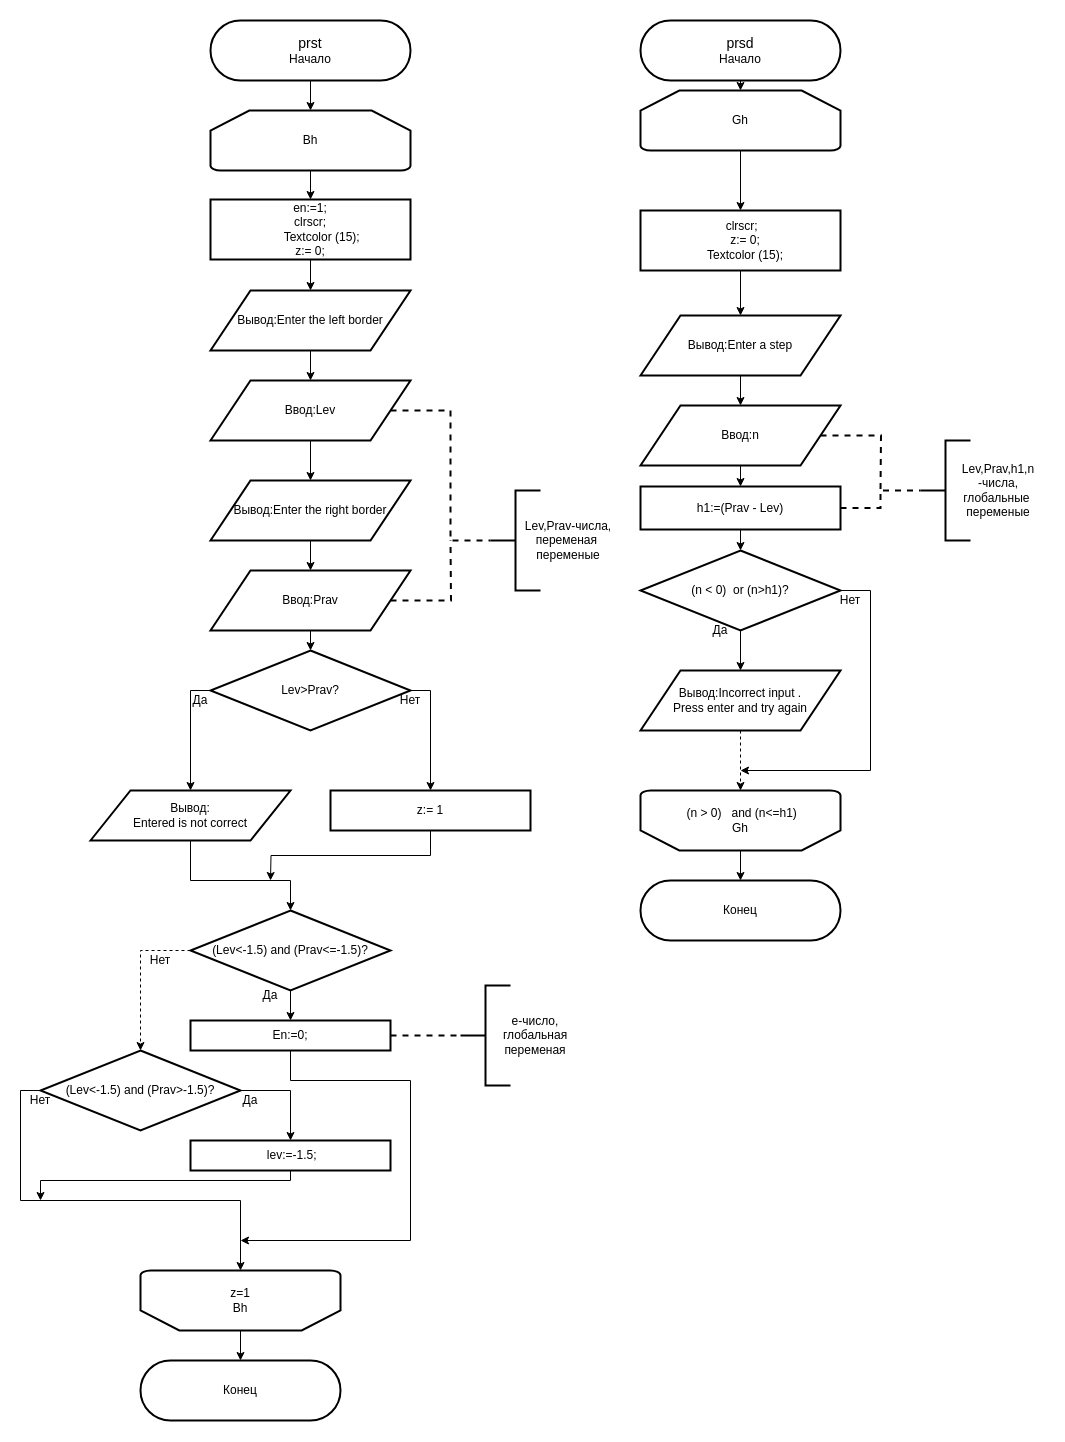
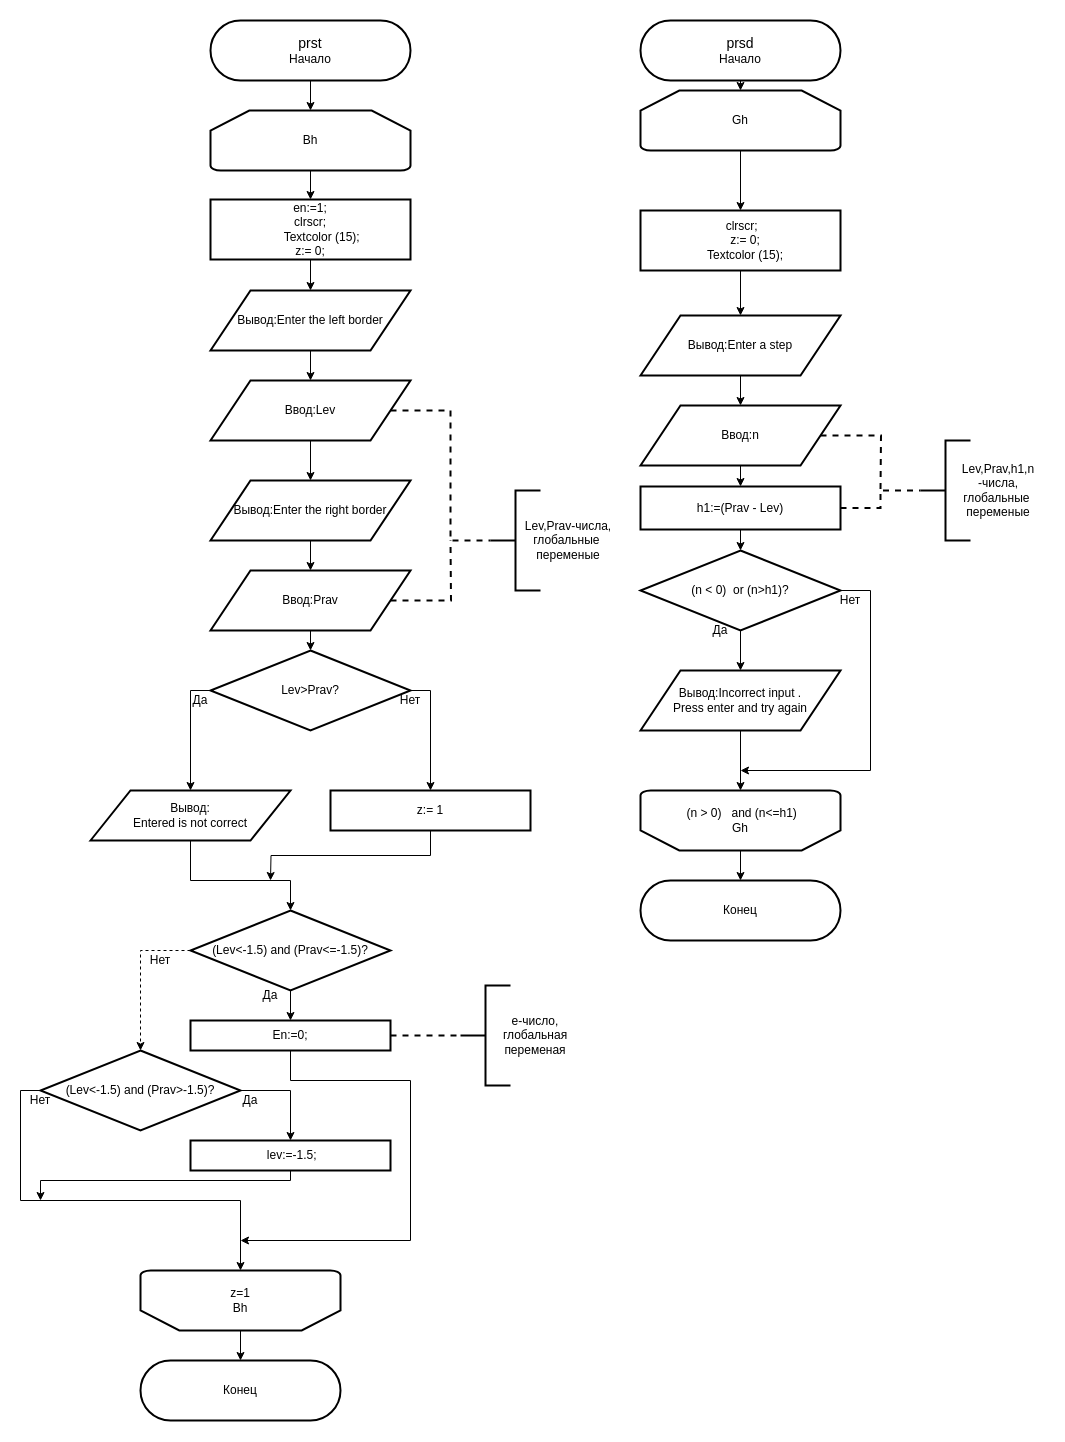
(569, 541) -> (569, 541)
(741, 758) -> (741, 758)
